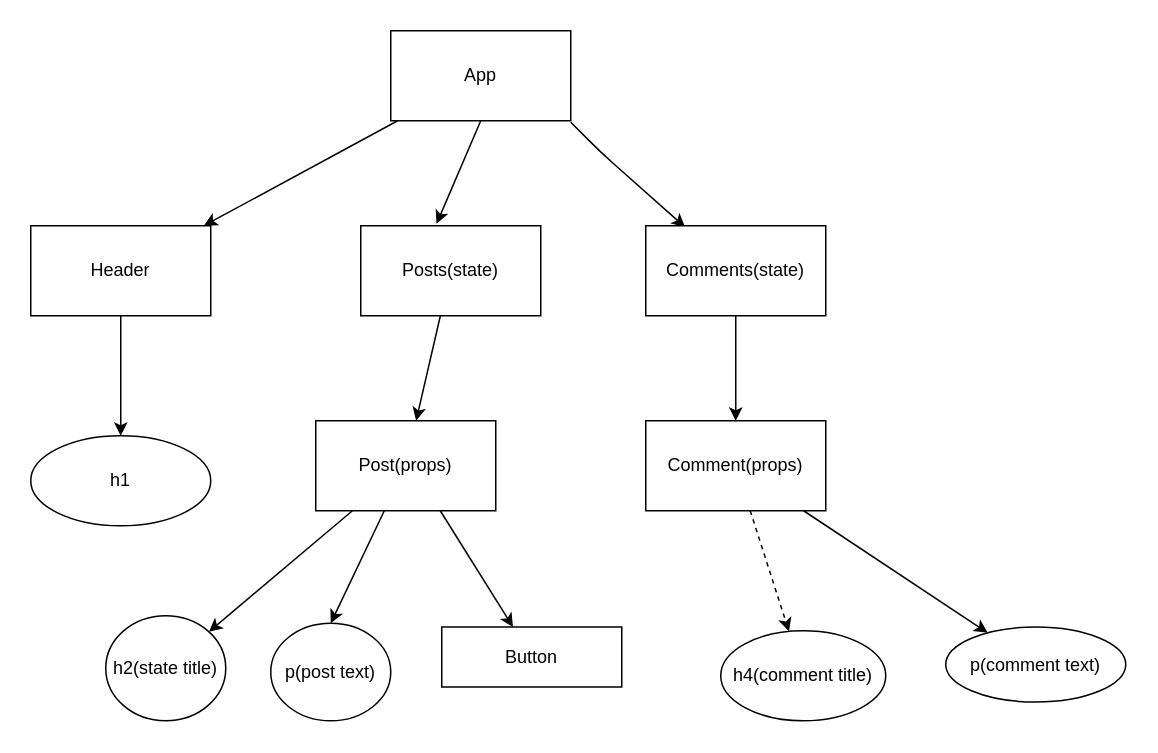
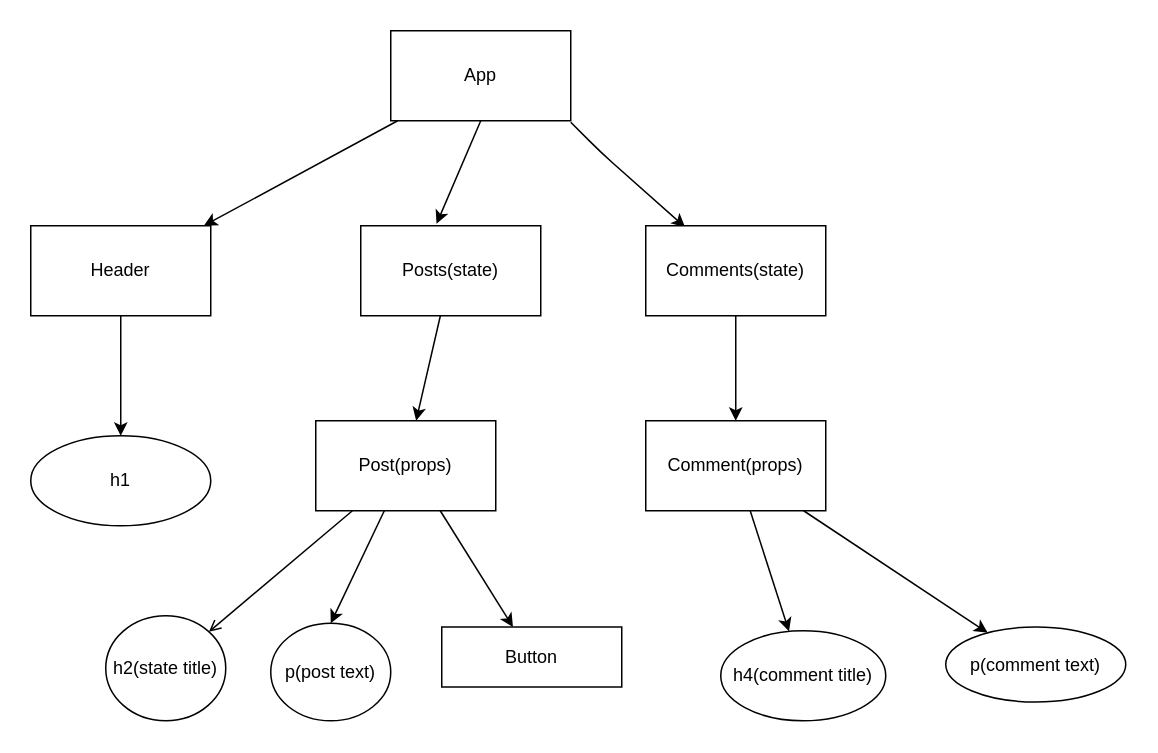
(768, 567) -> (768, 567)
(218, 624) -> (215, 626)
